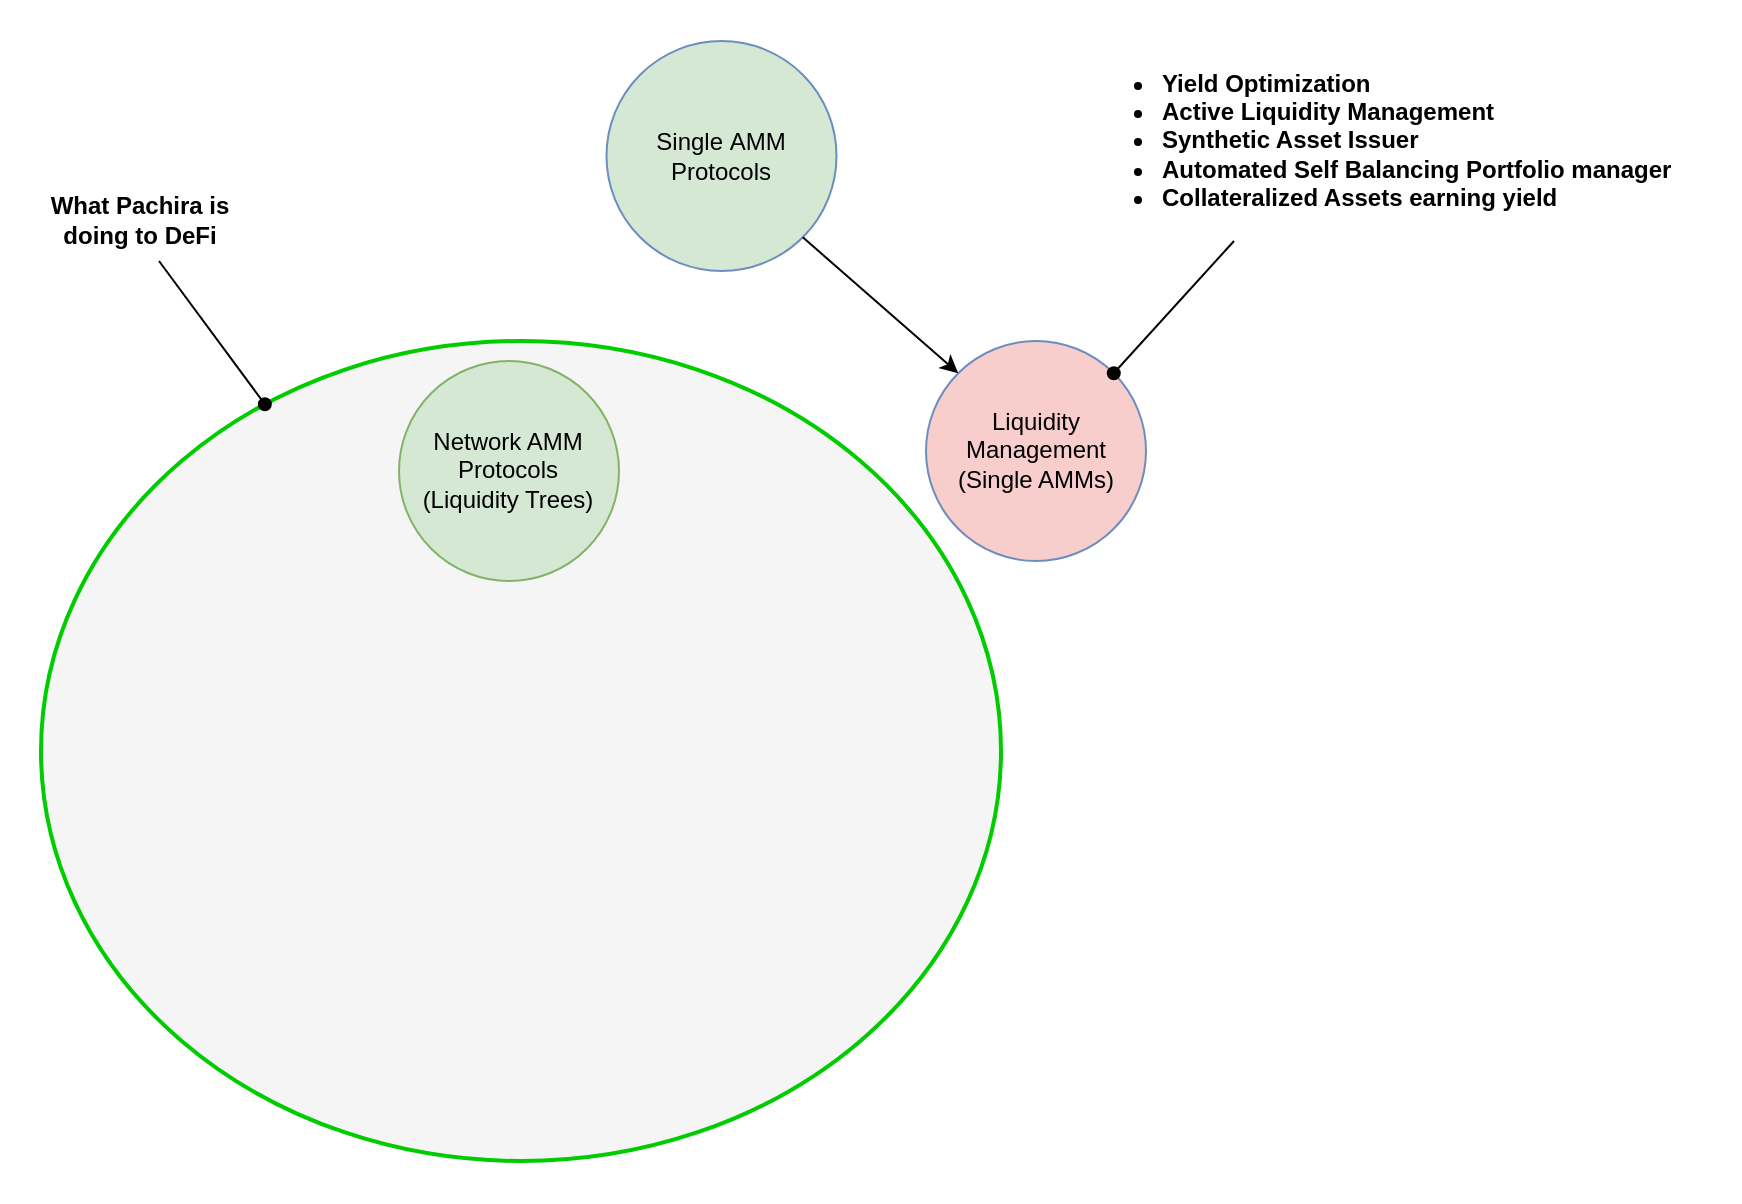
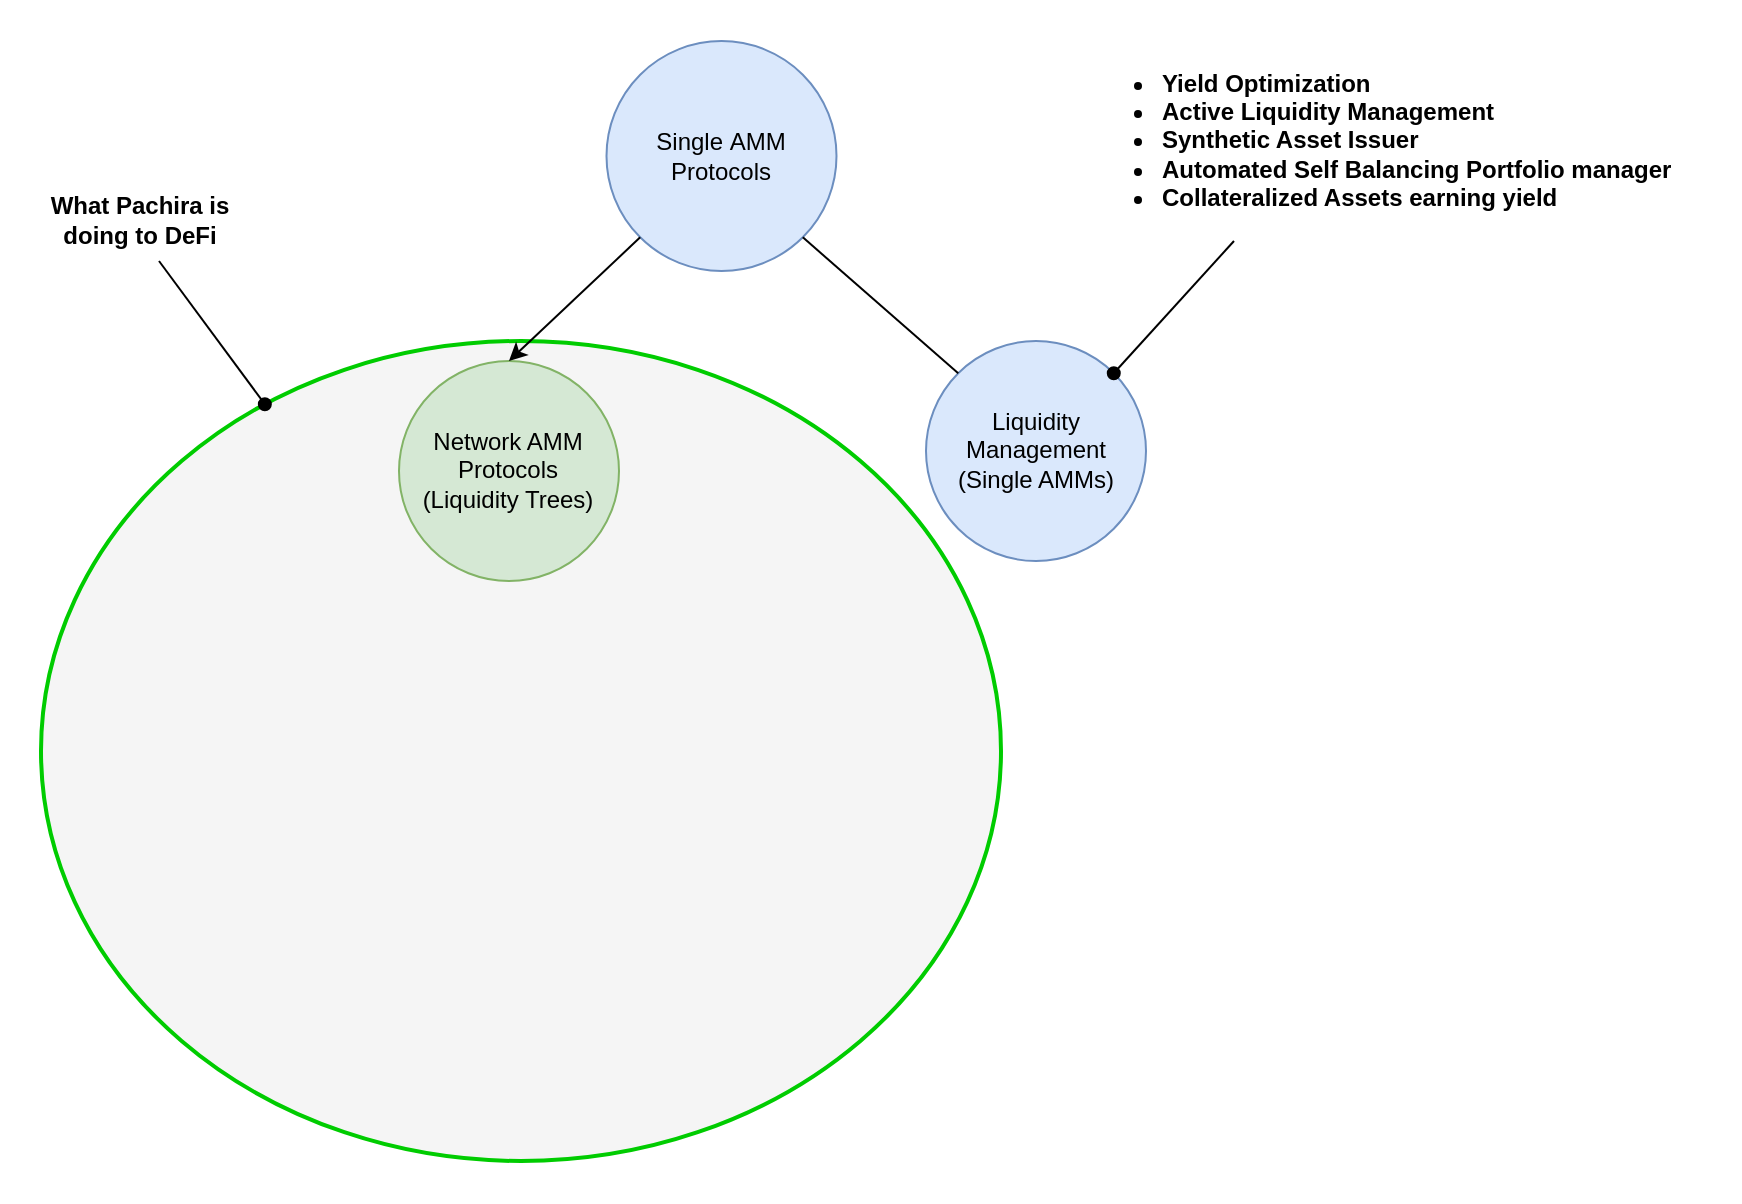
(722, 156) -> (722, 156)
none -> (580, 294)
(947, 364) -> (952, 368)
(1036, 451) -> (1036, 451)
